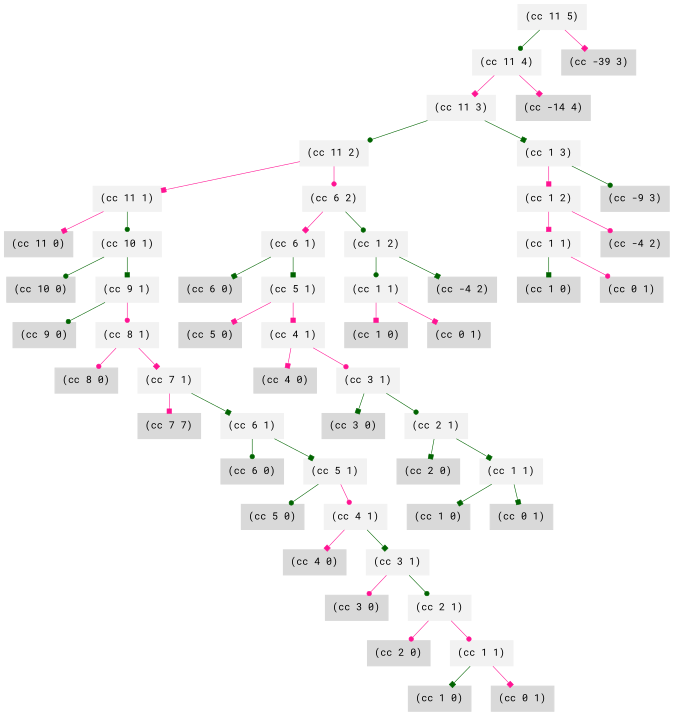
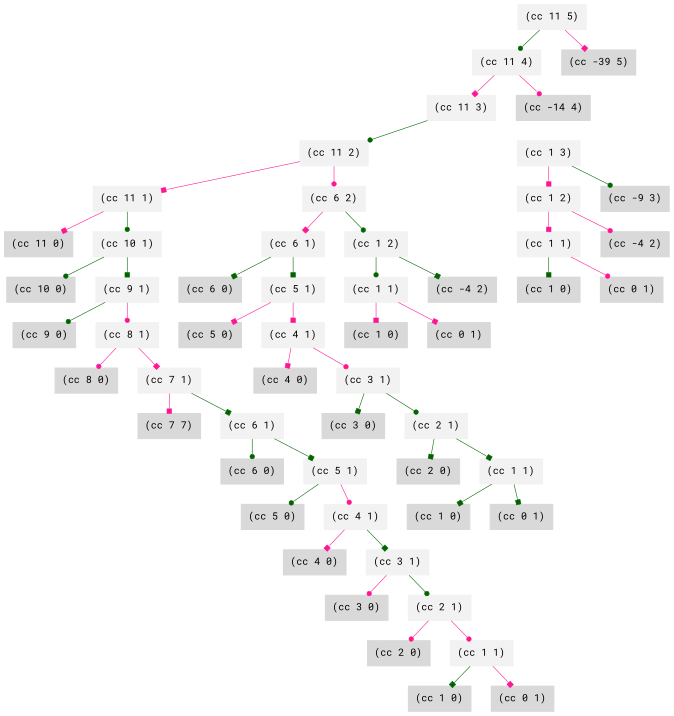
(599, 62) -> (599, 62)
(528, 83) -> (528, 83)
(503, 129) -> none
